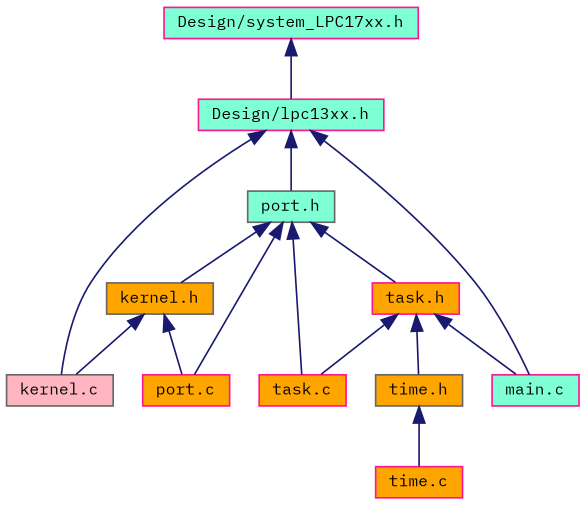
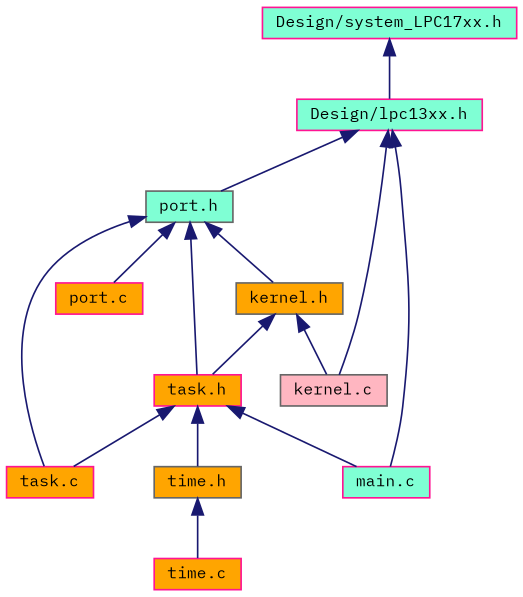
(175, 353) -> (238, 350)
